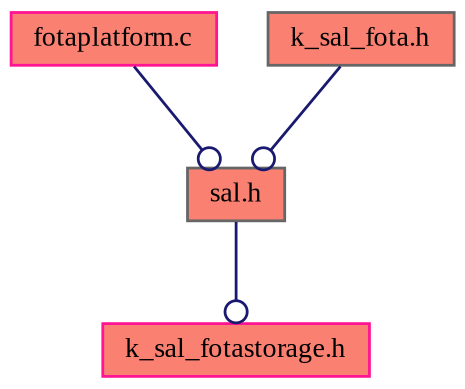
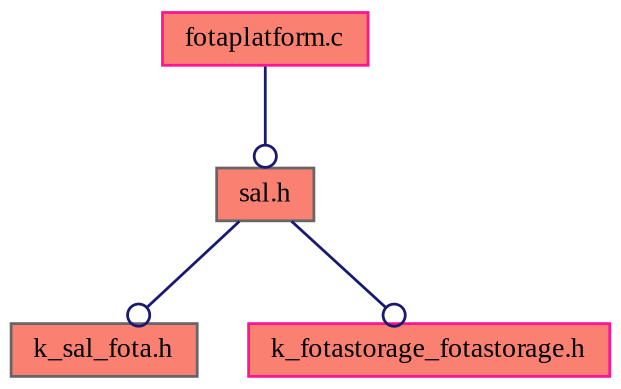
(306, 108) -> (193, 264)
(236, 350) -> (429, 350)
